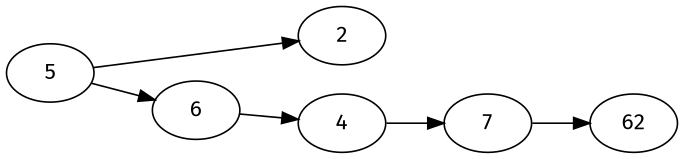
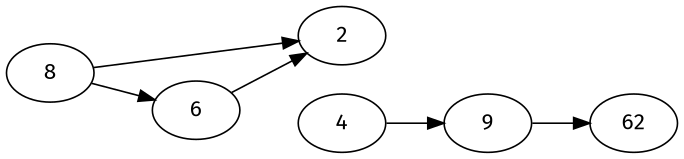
(50, 73) -> (50, 73)
(261, 116) -> (262, 77)
(488, 123) -> (488, 123)
